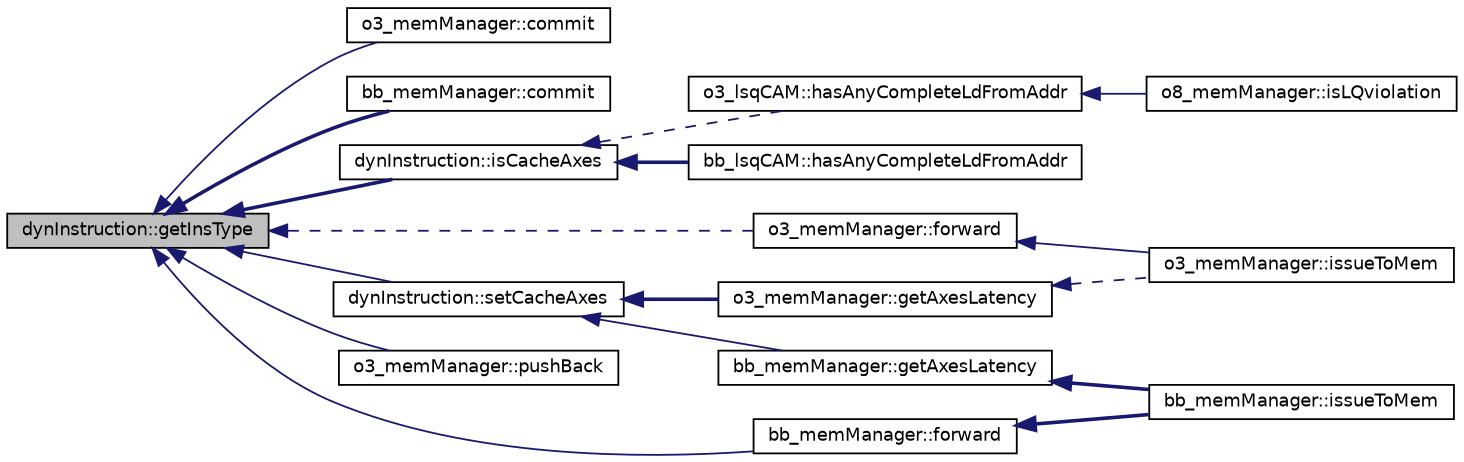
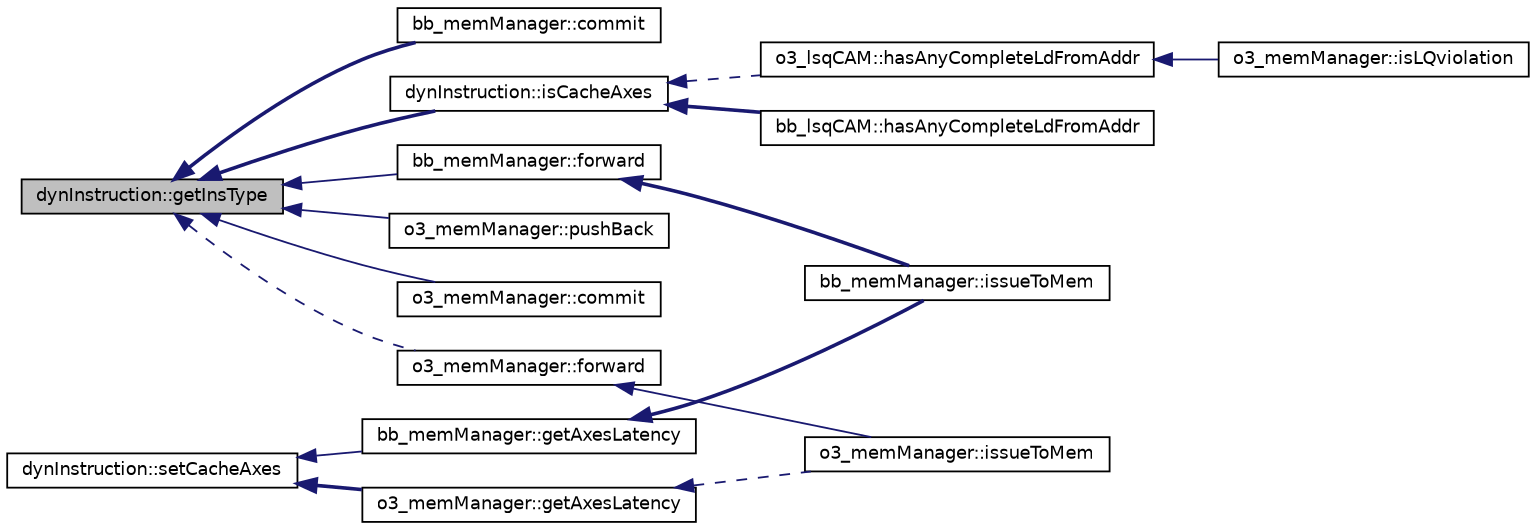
(1302, 94) -> (1374, 59)
(318, 267) -> none
